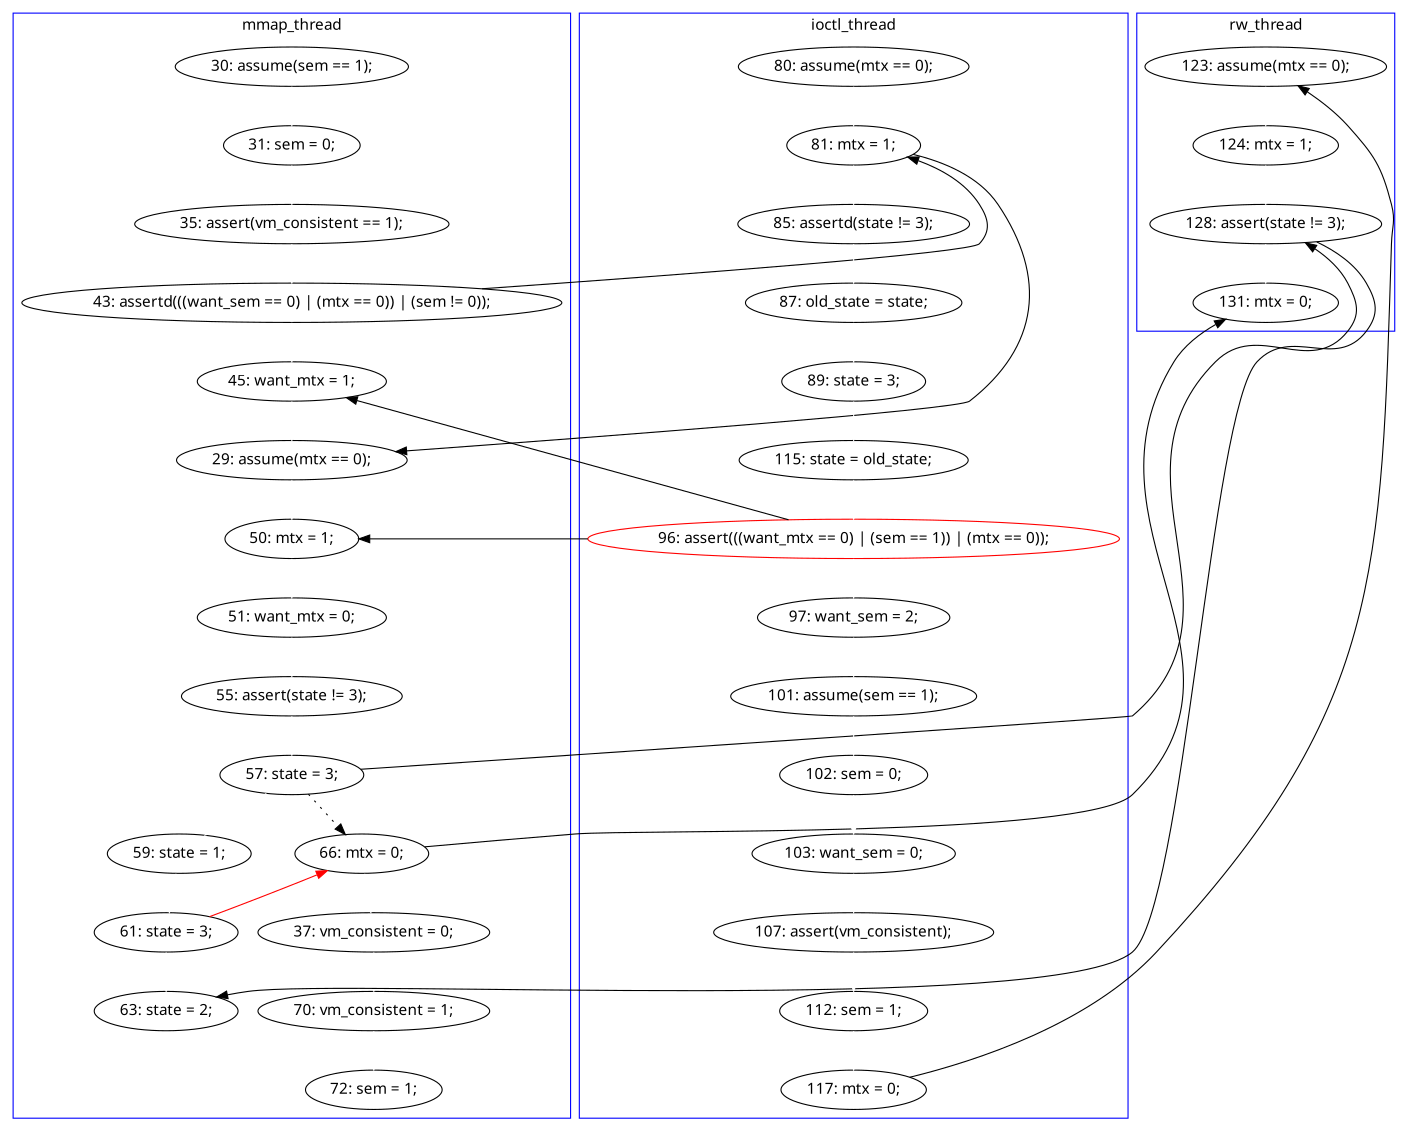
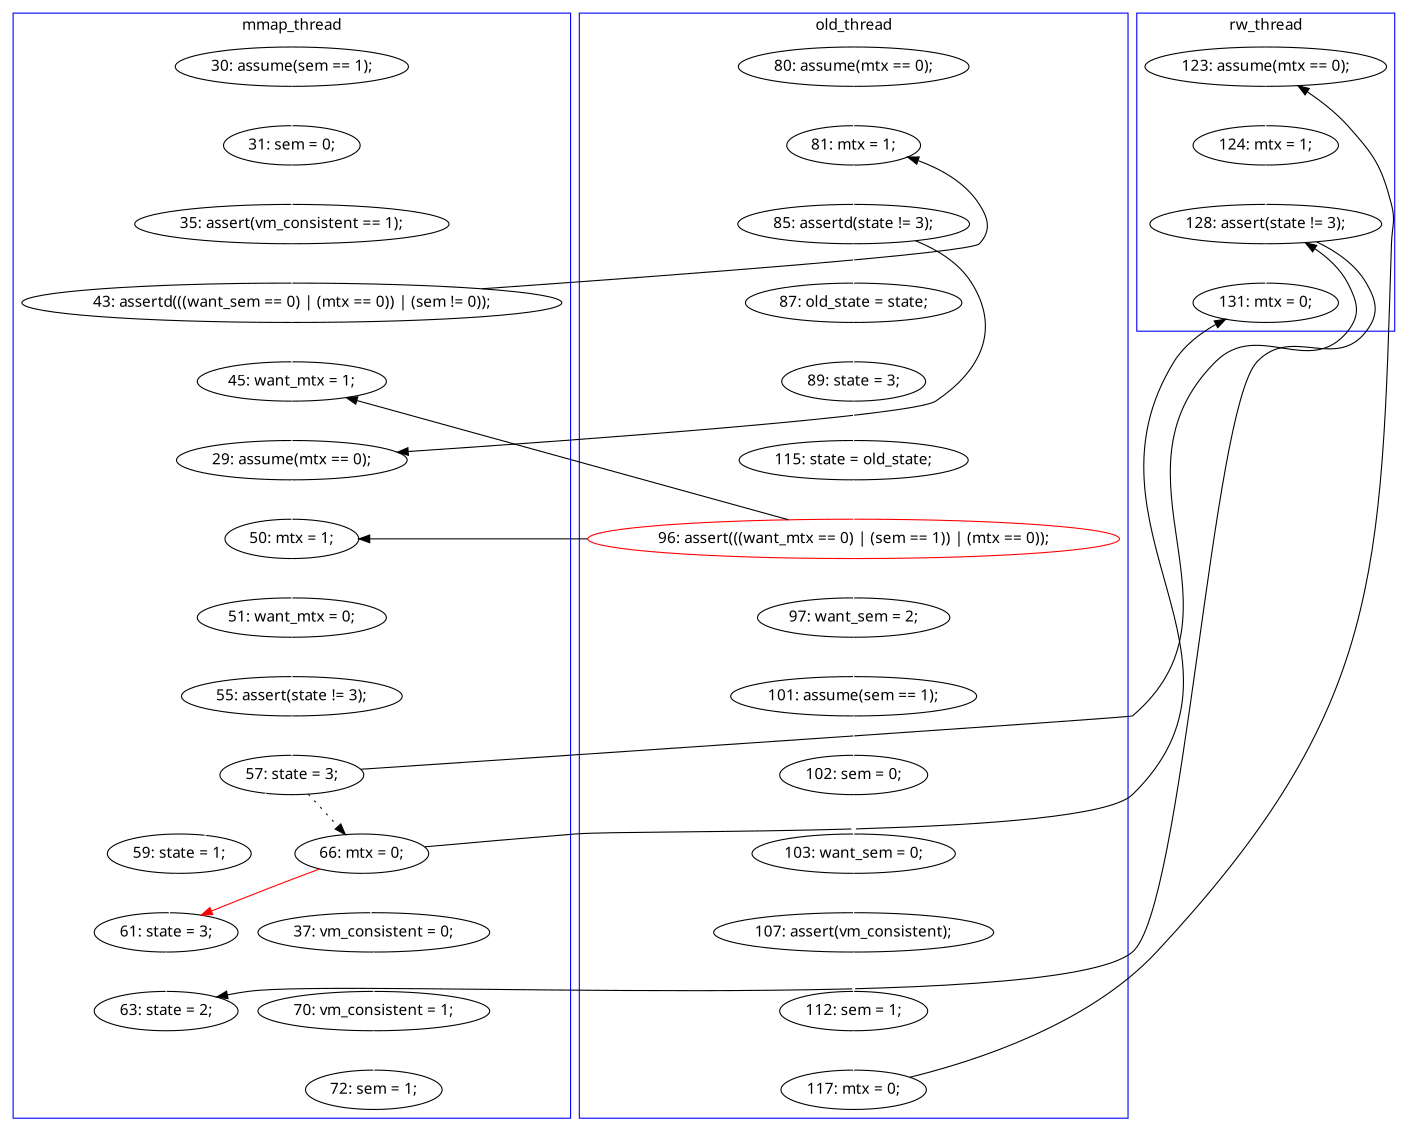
(854, 26) -> (854, 26)
(872, 414) -> (778, 423)
(263, 896) -> (265, 890)
